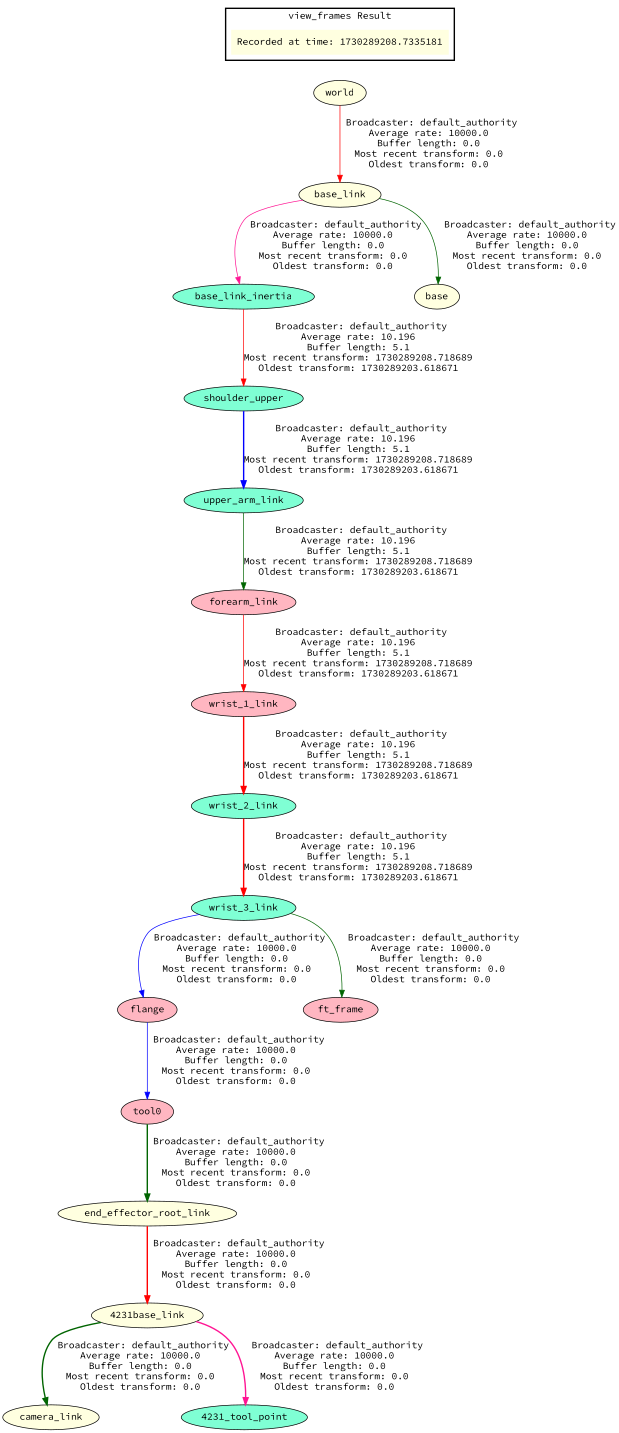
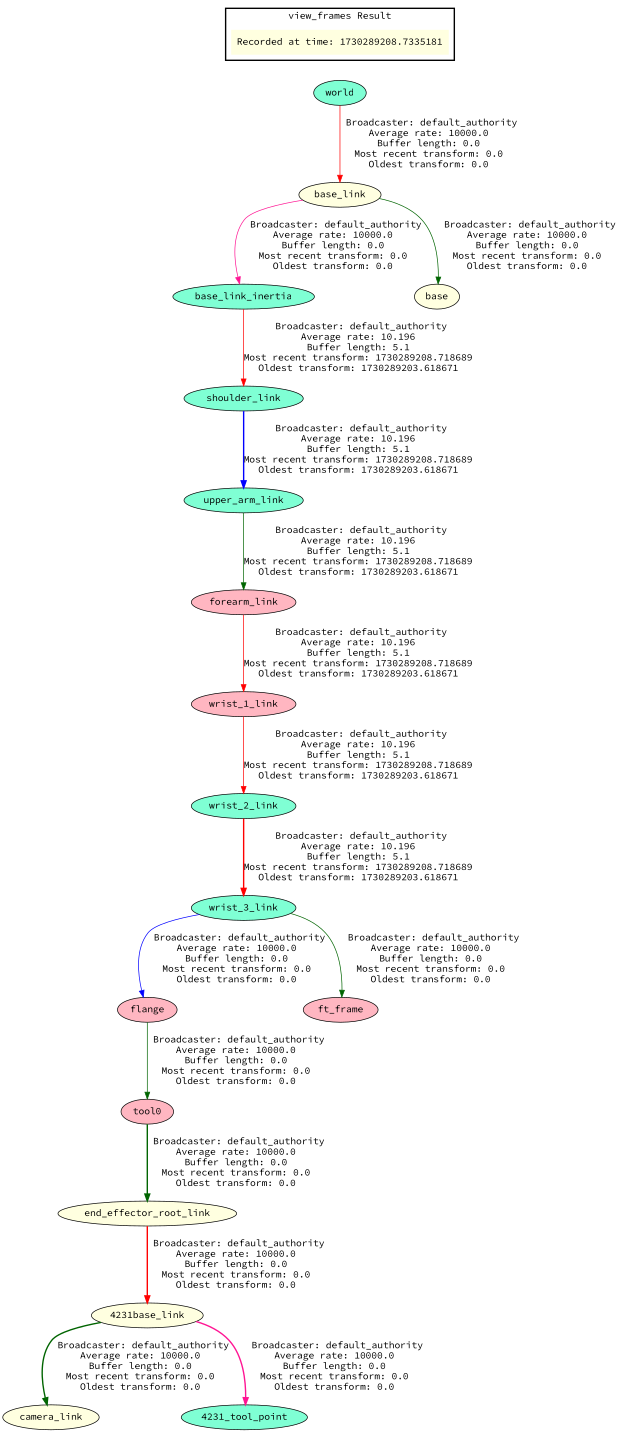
(340, 93) -> (340, 93)
(244, 399) -> (244, 399)
(244, 752) -> (244, 752)
(147, 1057) -> (147, 1057)
